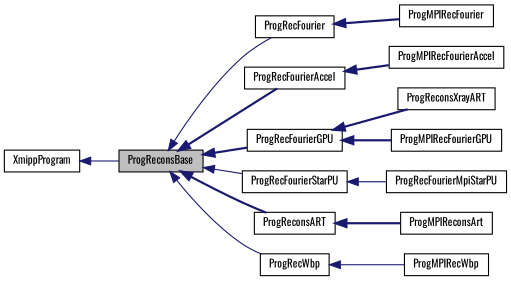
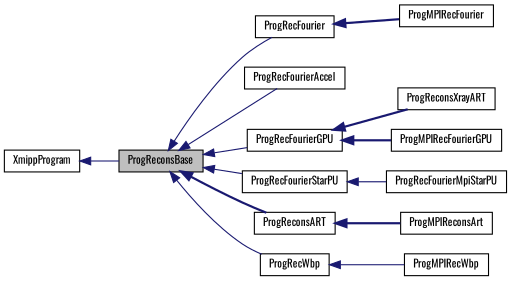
(446, 57) -> none
(233, 117) -> (233, 117)
(231, 150) -> (231, 150)
